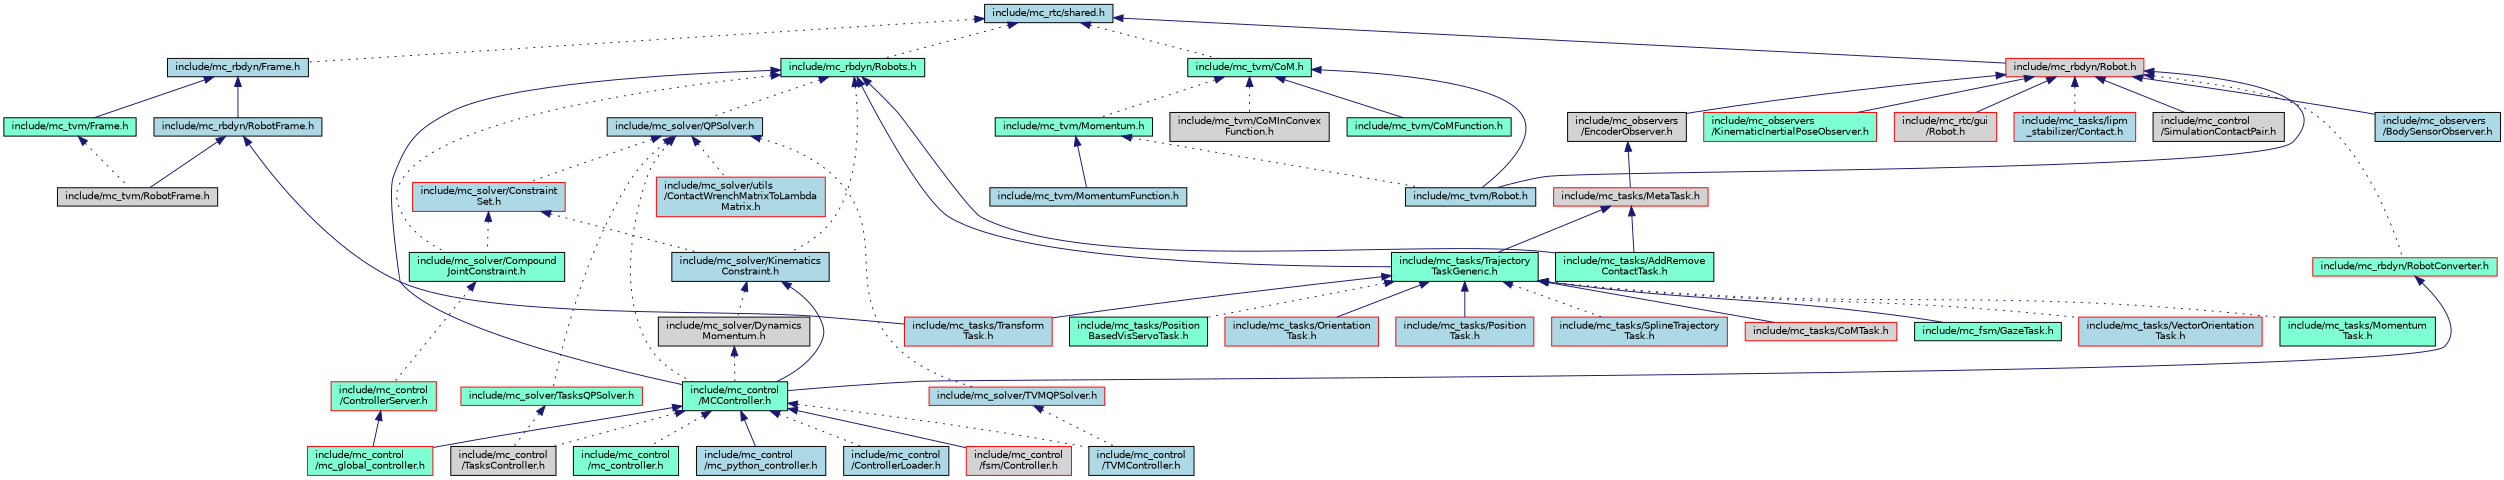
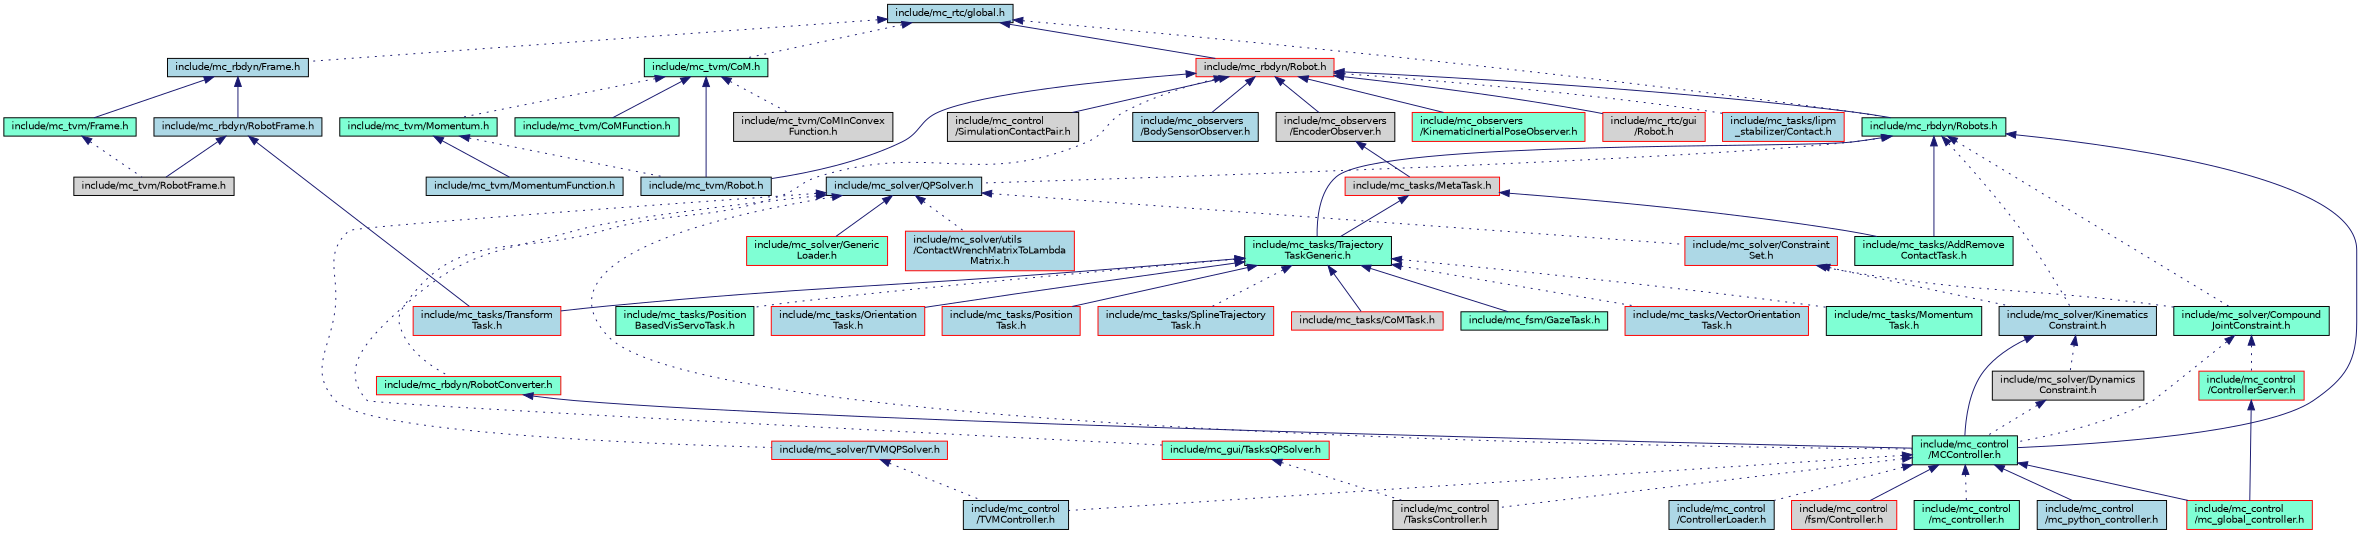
(1049, 14) -> (950, 14)
none -> (1618, 89)
none -> (817, 251)
(734, 332) -> (2068, 386)
(552, 396) -> (1246, 450)
none -> (2131, 410)
